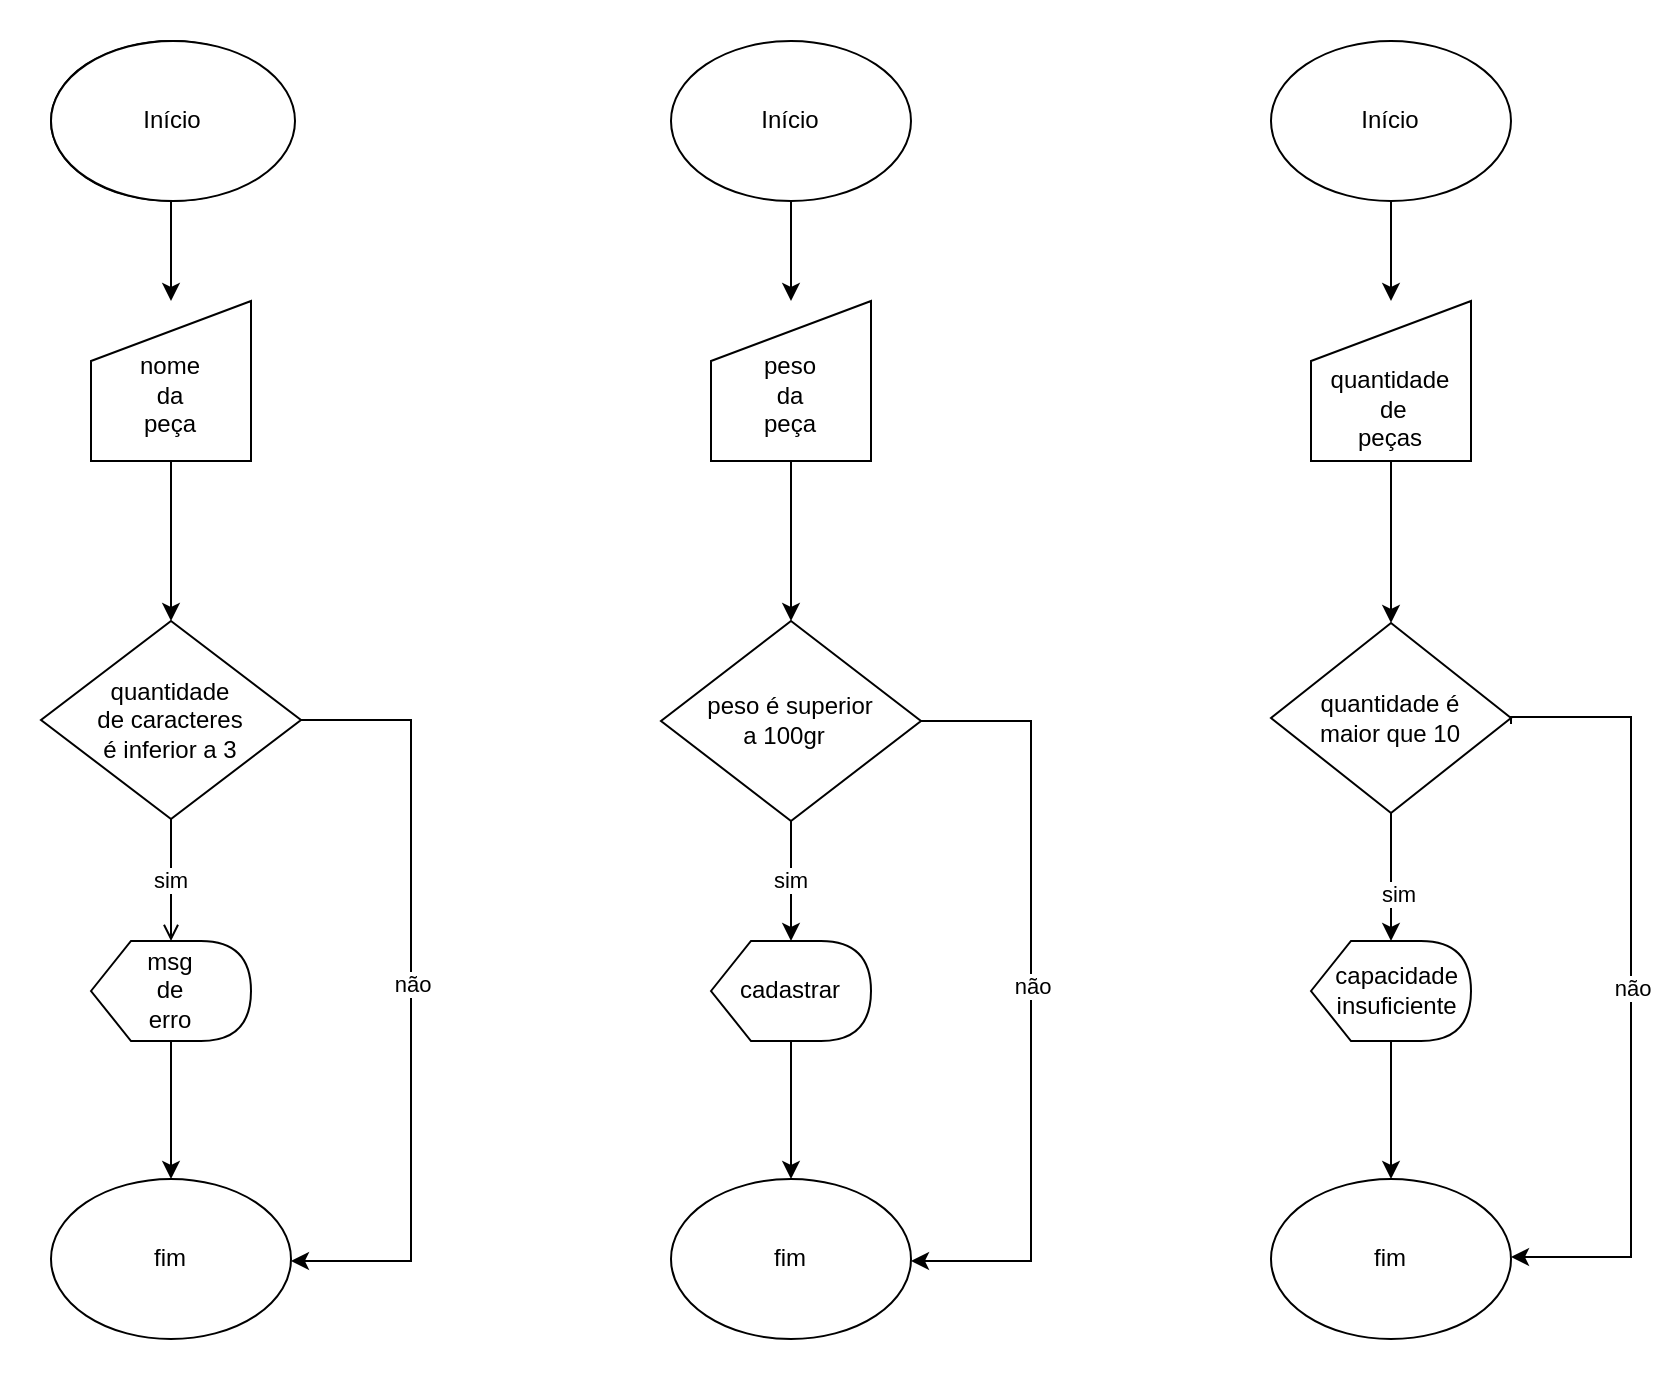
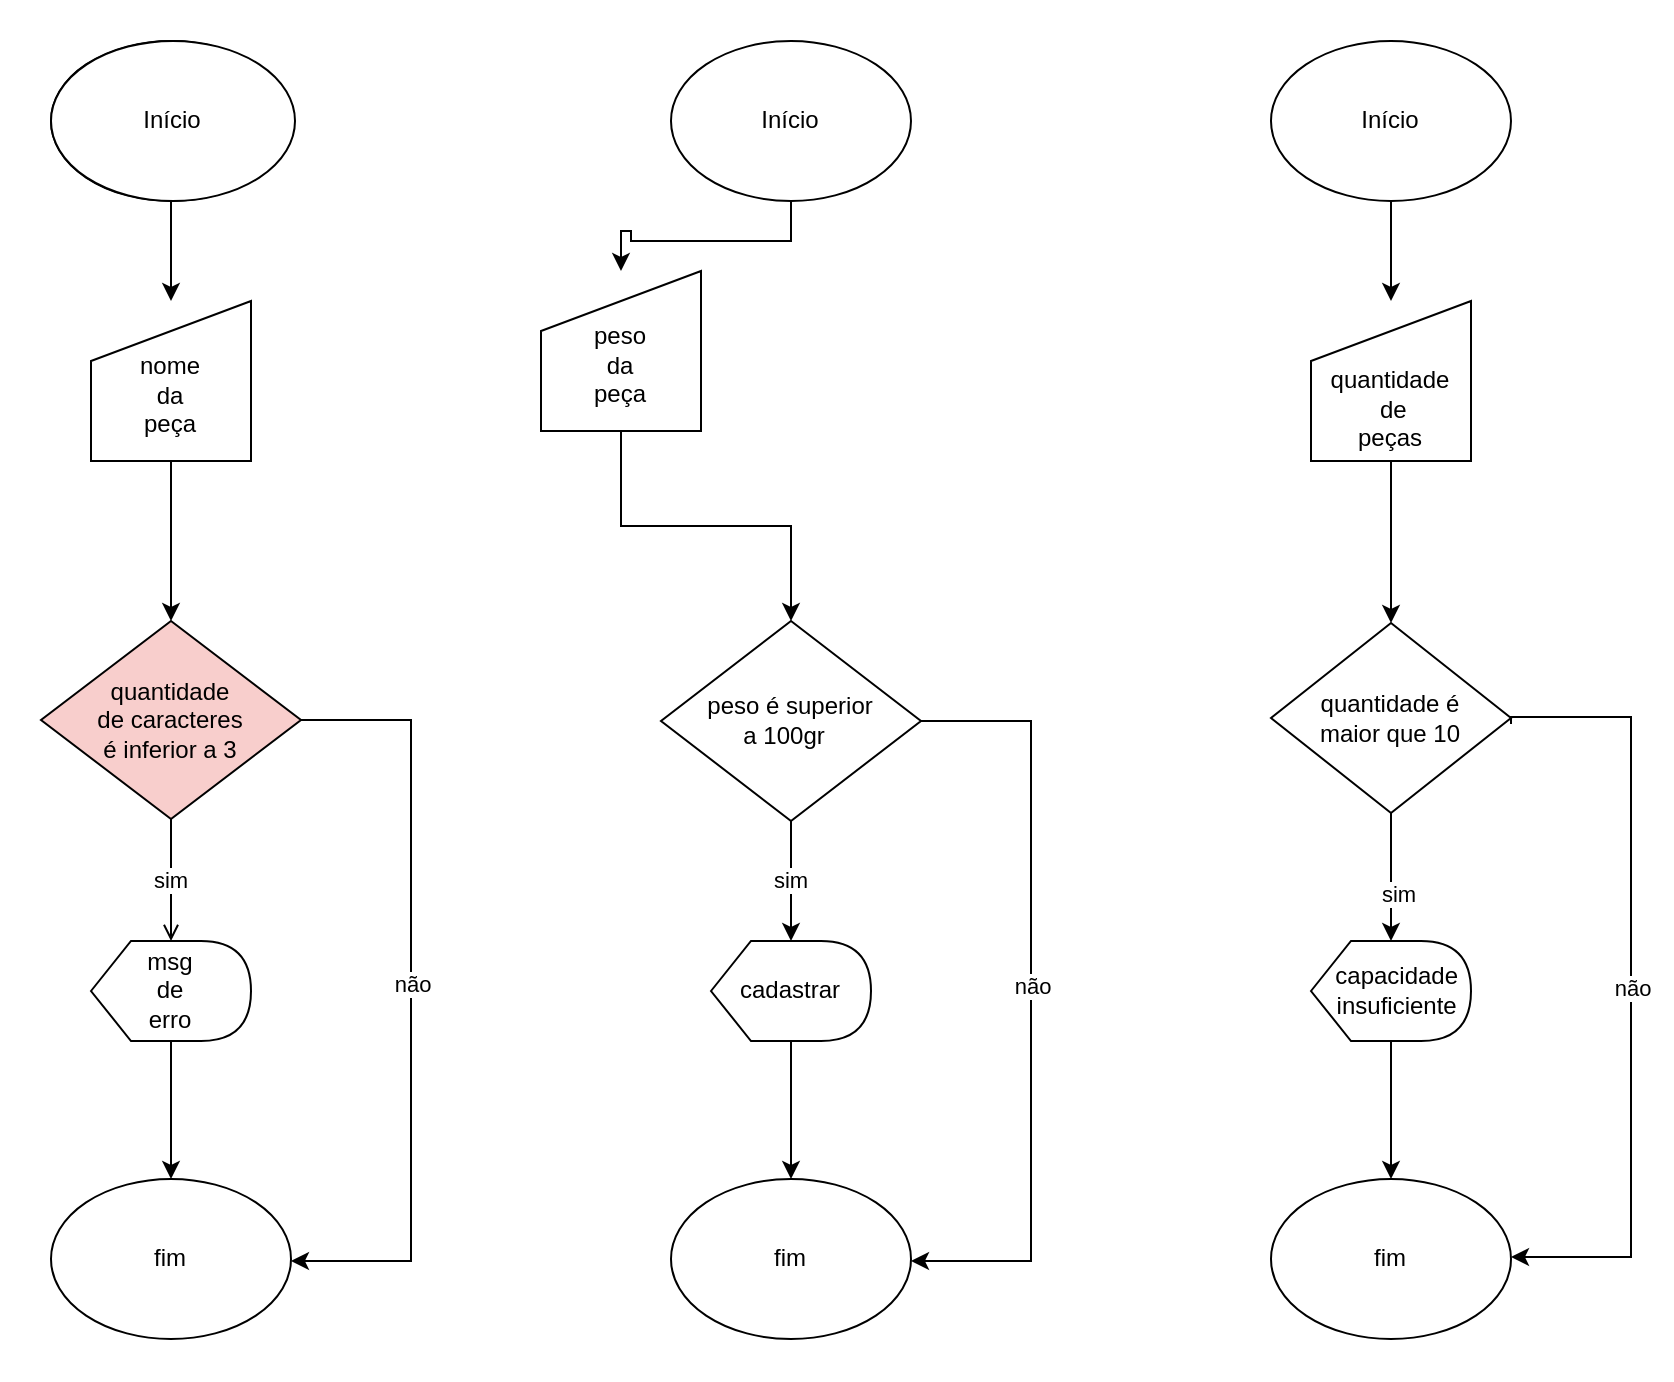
(791, 381) -> (621, 351)
(171, 720) -> (171, 720)
